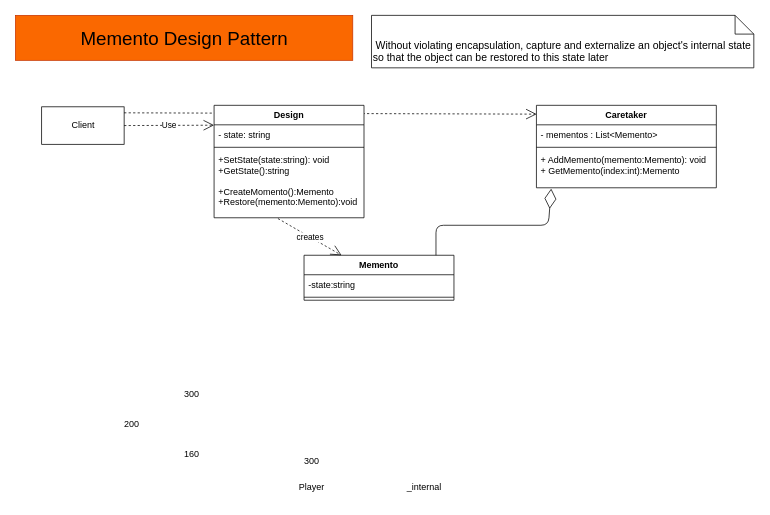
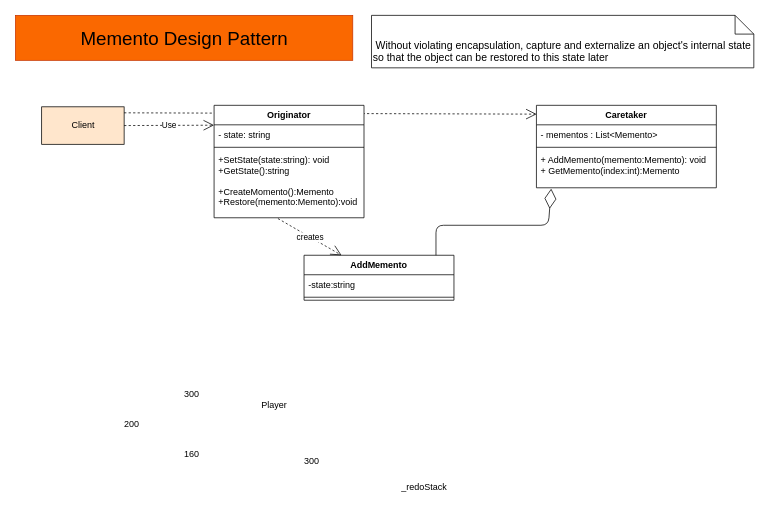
(289, 116) -> (289, 116)
(83, 126) -> (83, 126)
(379, 266) -> (379, 266)
(312, 488) -> (274, 405)
(425, 488) -> (425, 488)
